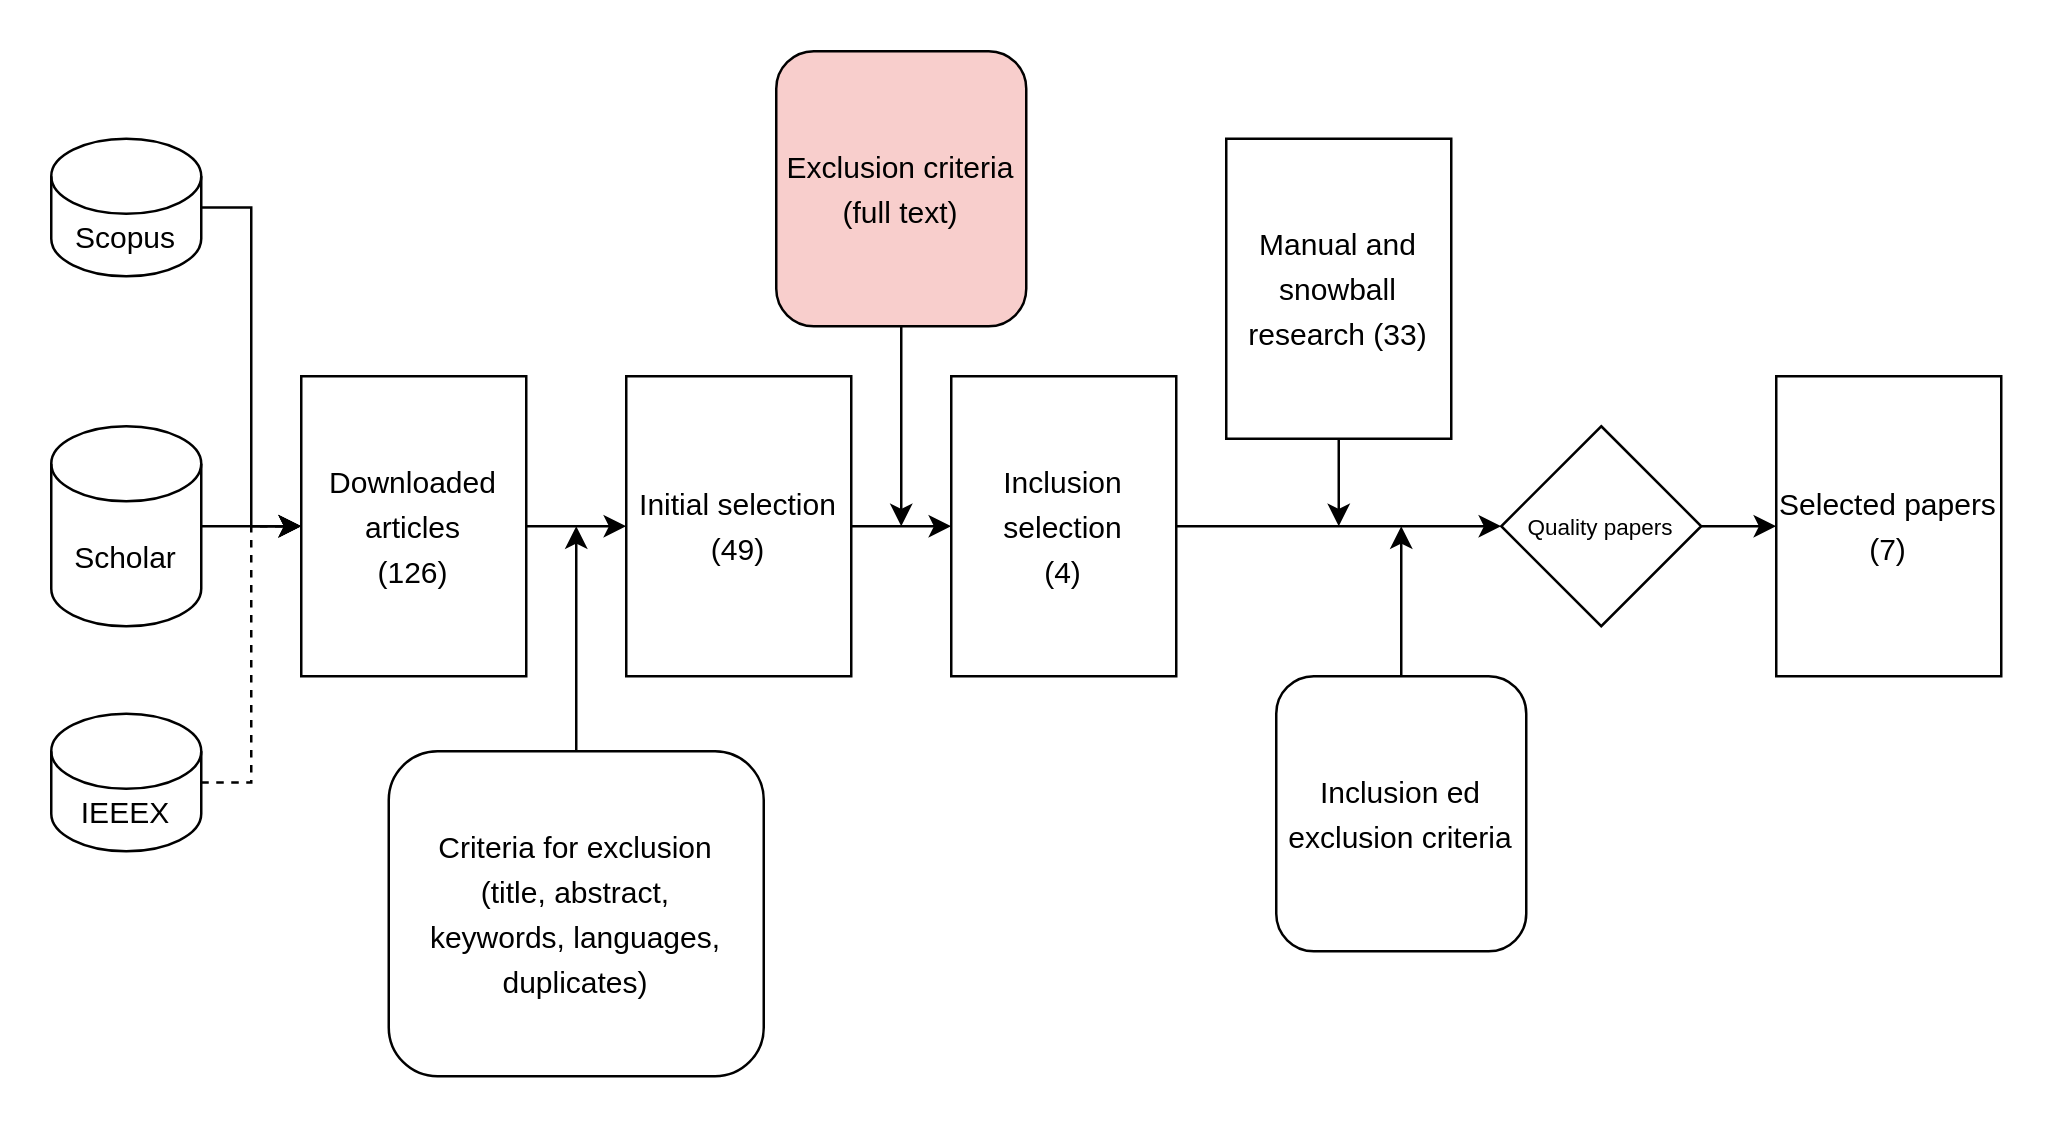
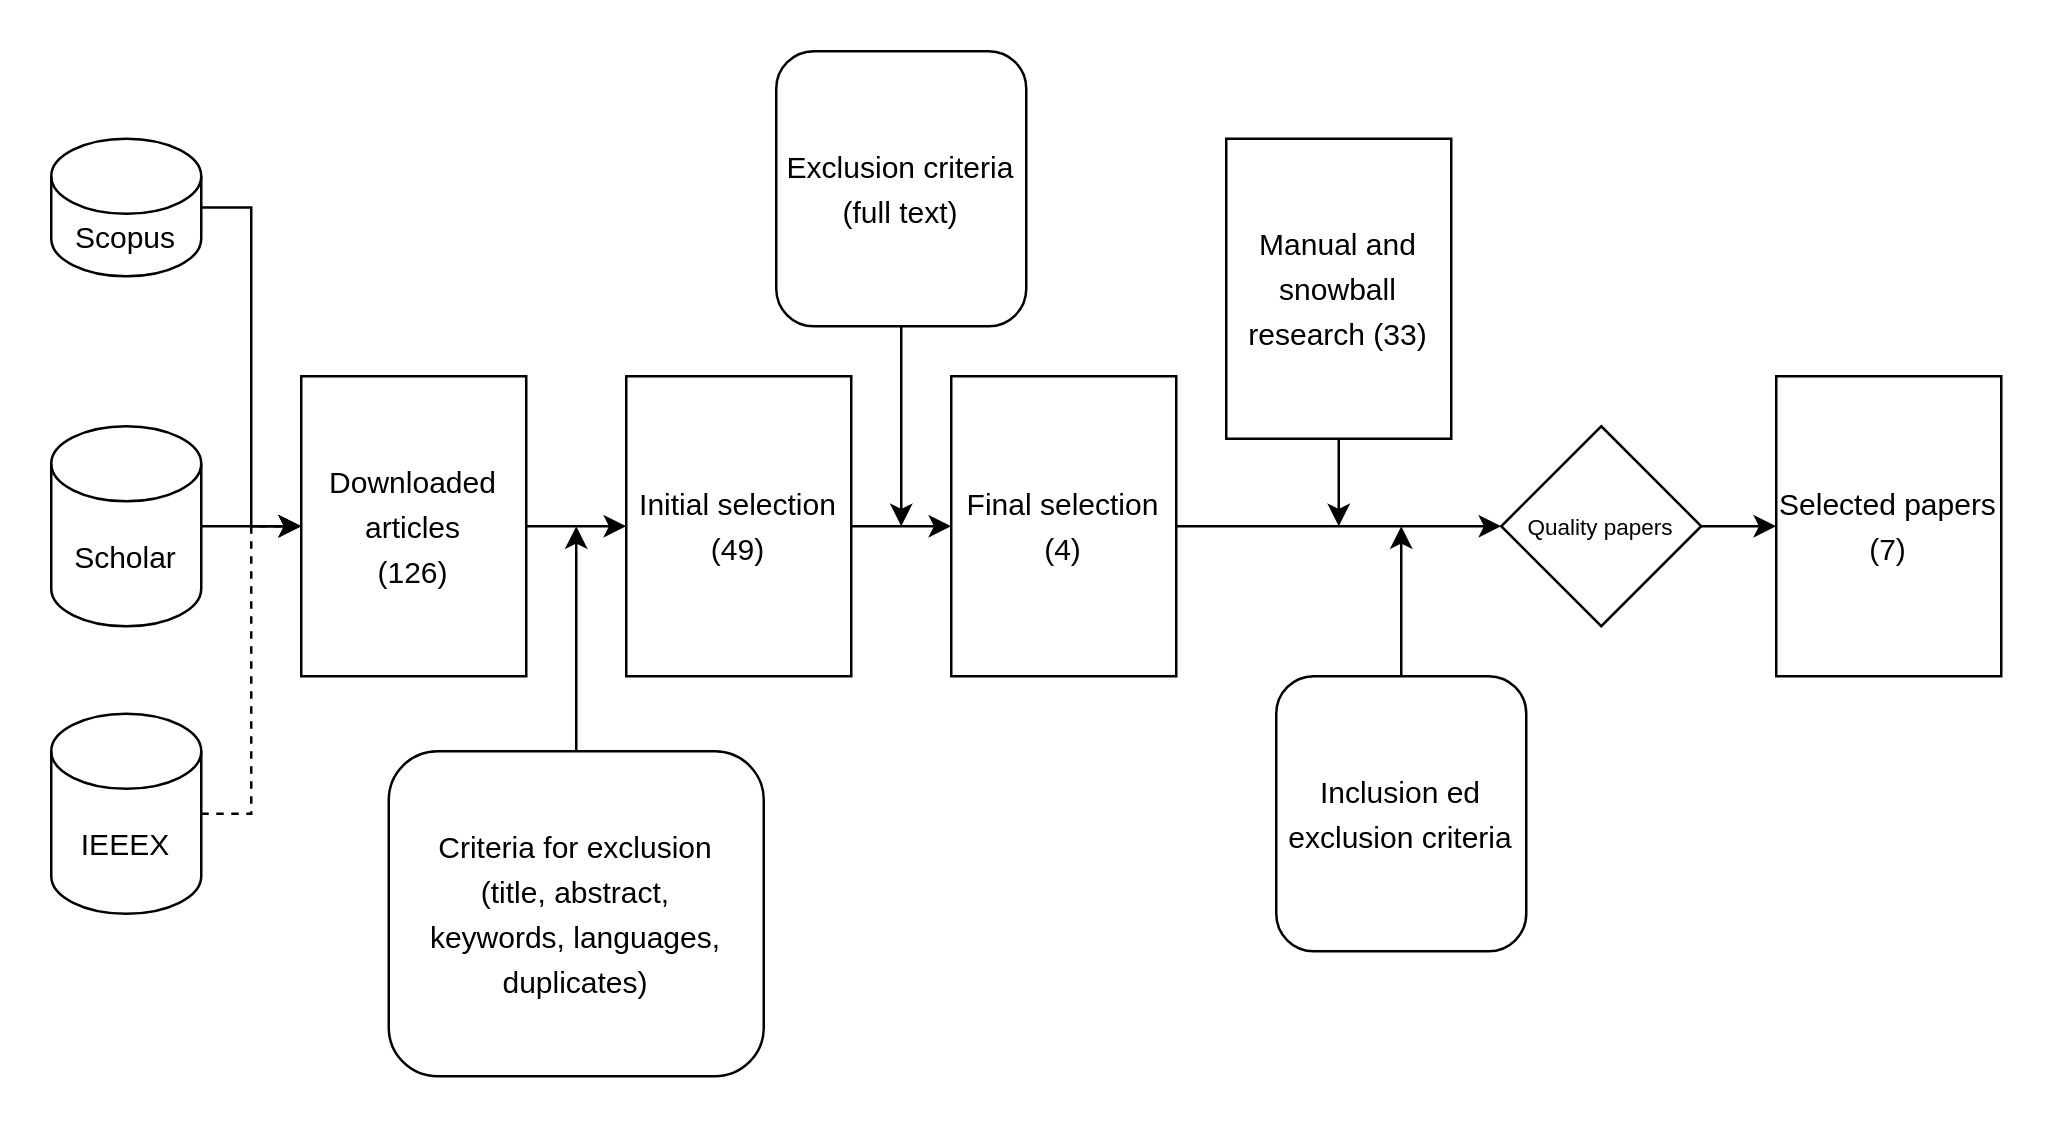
(901, 189) -> (901, 189)
(1064, 526) -> (1064, 526)
(126, 783) -> (126, 814)
